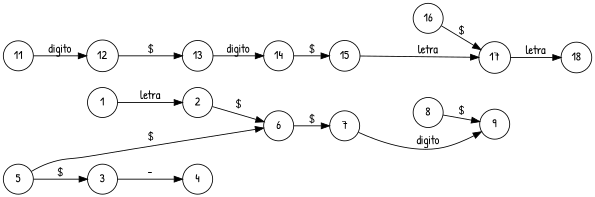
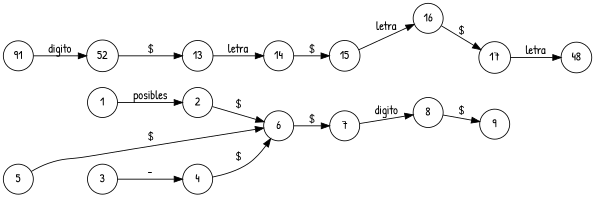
(238, 50) -> (238, 50)
(18, 56) -> (18, 56)
(102, 56) -> (102, 56)
(415, 57) -> (383, 39)
(576, 58) -> (576, 58)
(150, 96) -> (150, 96)
(416, 149) -> (382, 120)
none -> (243, 167)
(56, 179) -> none
